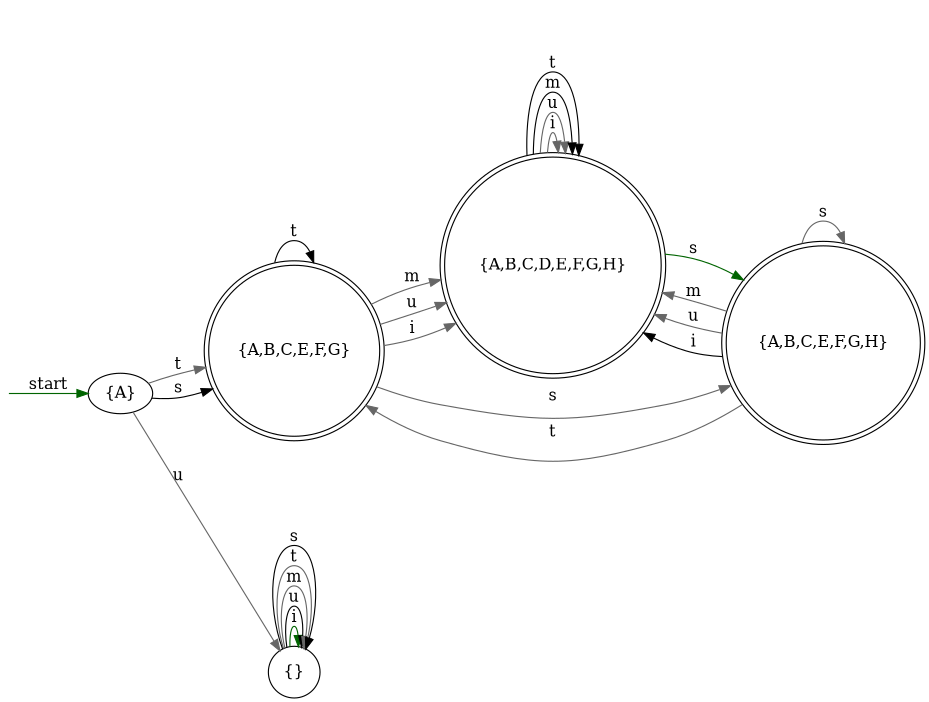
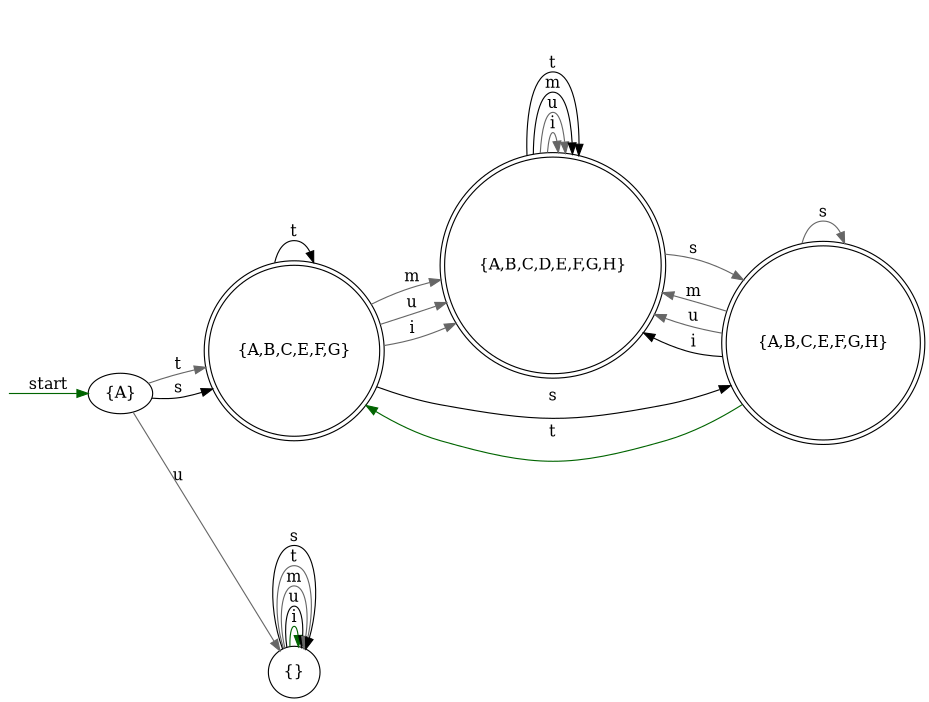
(700, 261) -> (700, 261)
(548, 418) -> (548, 418)
(560, 461) -> (560, 461)
